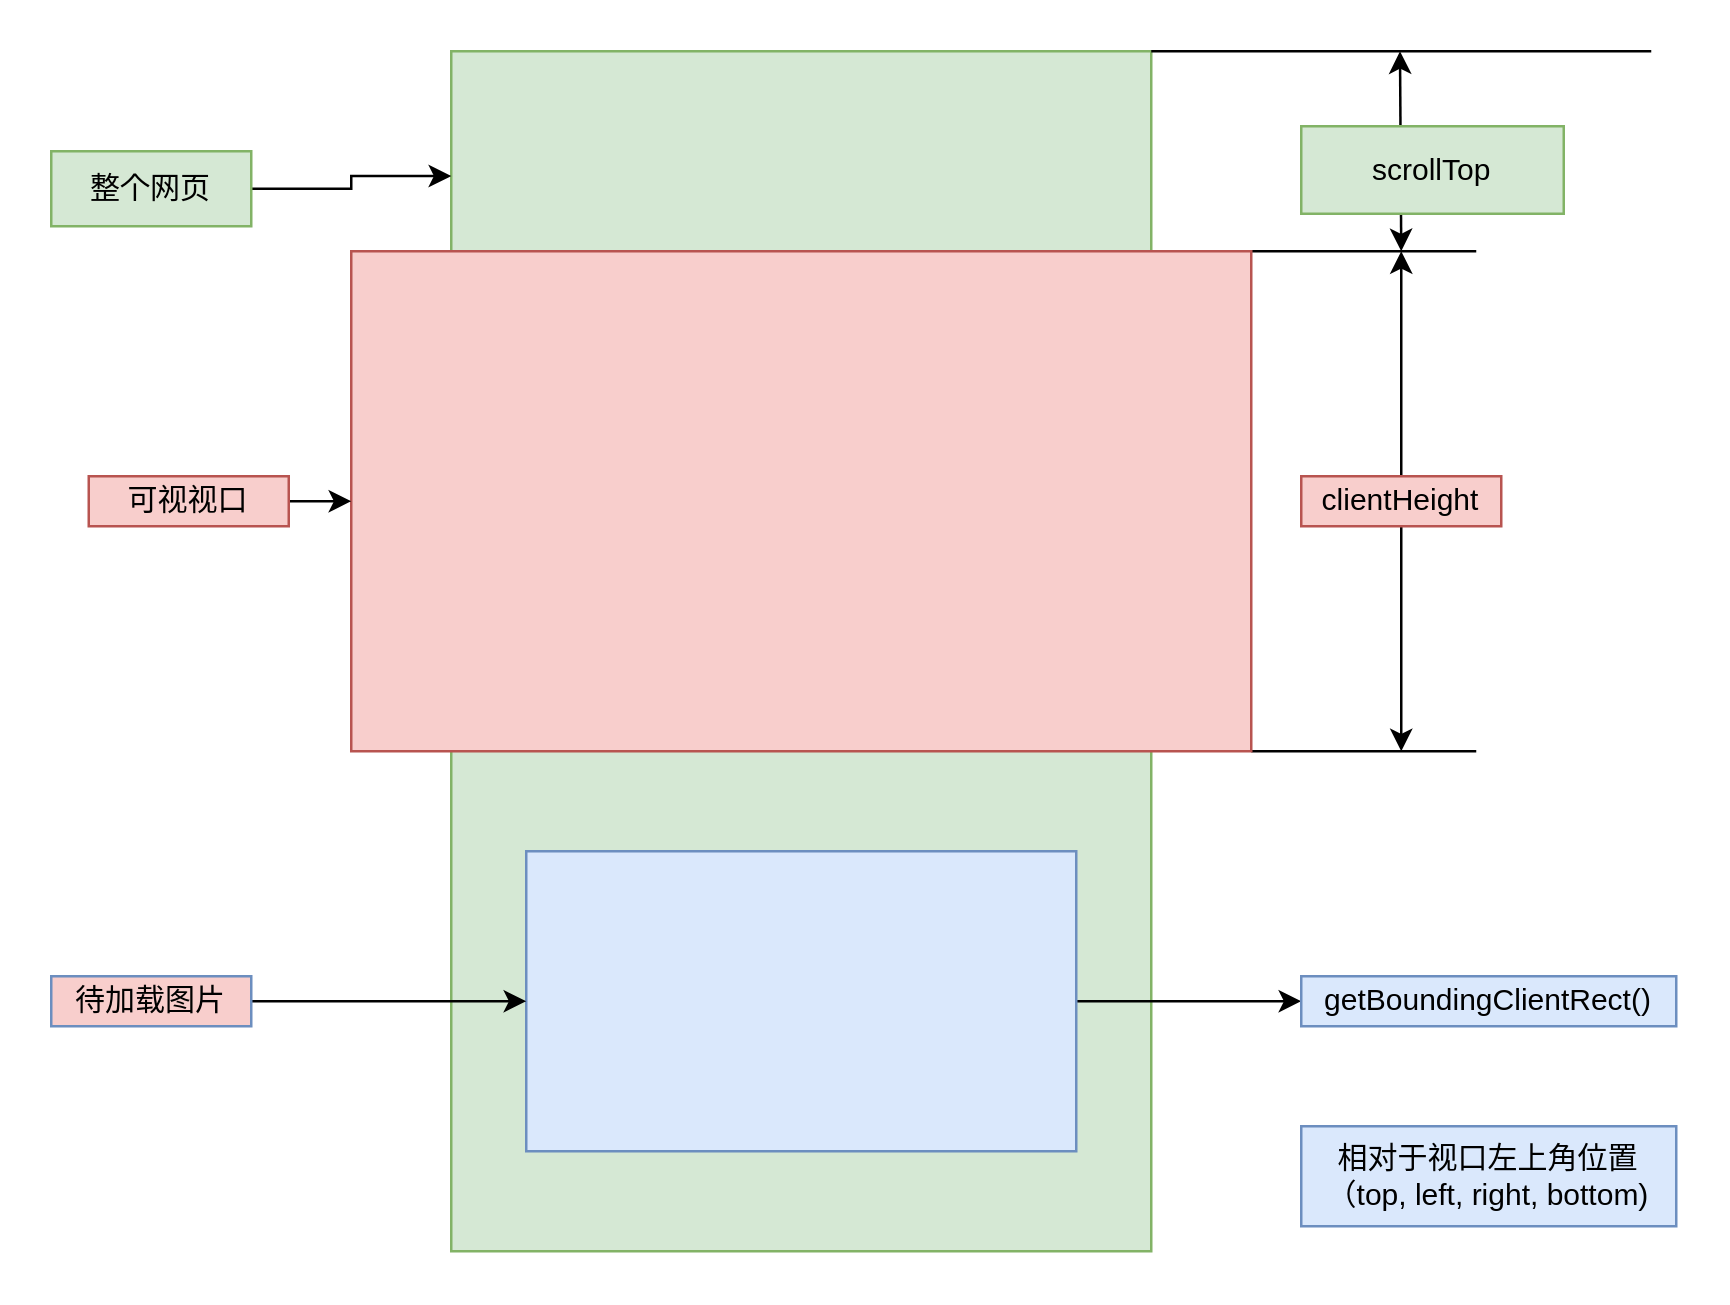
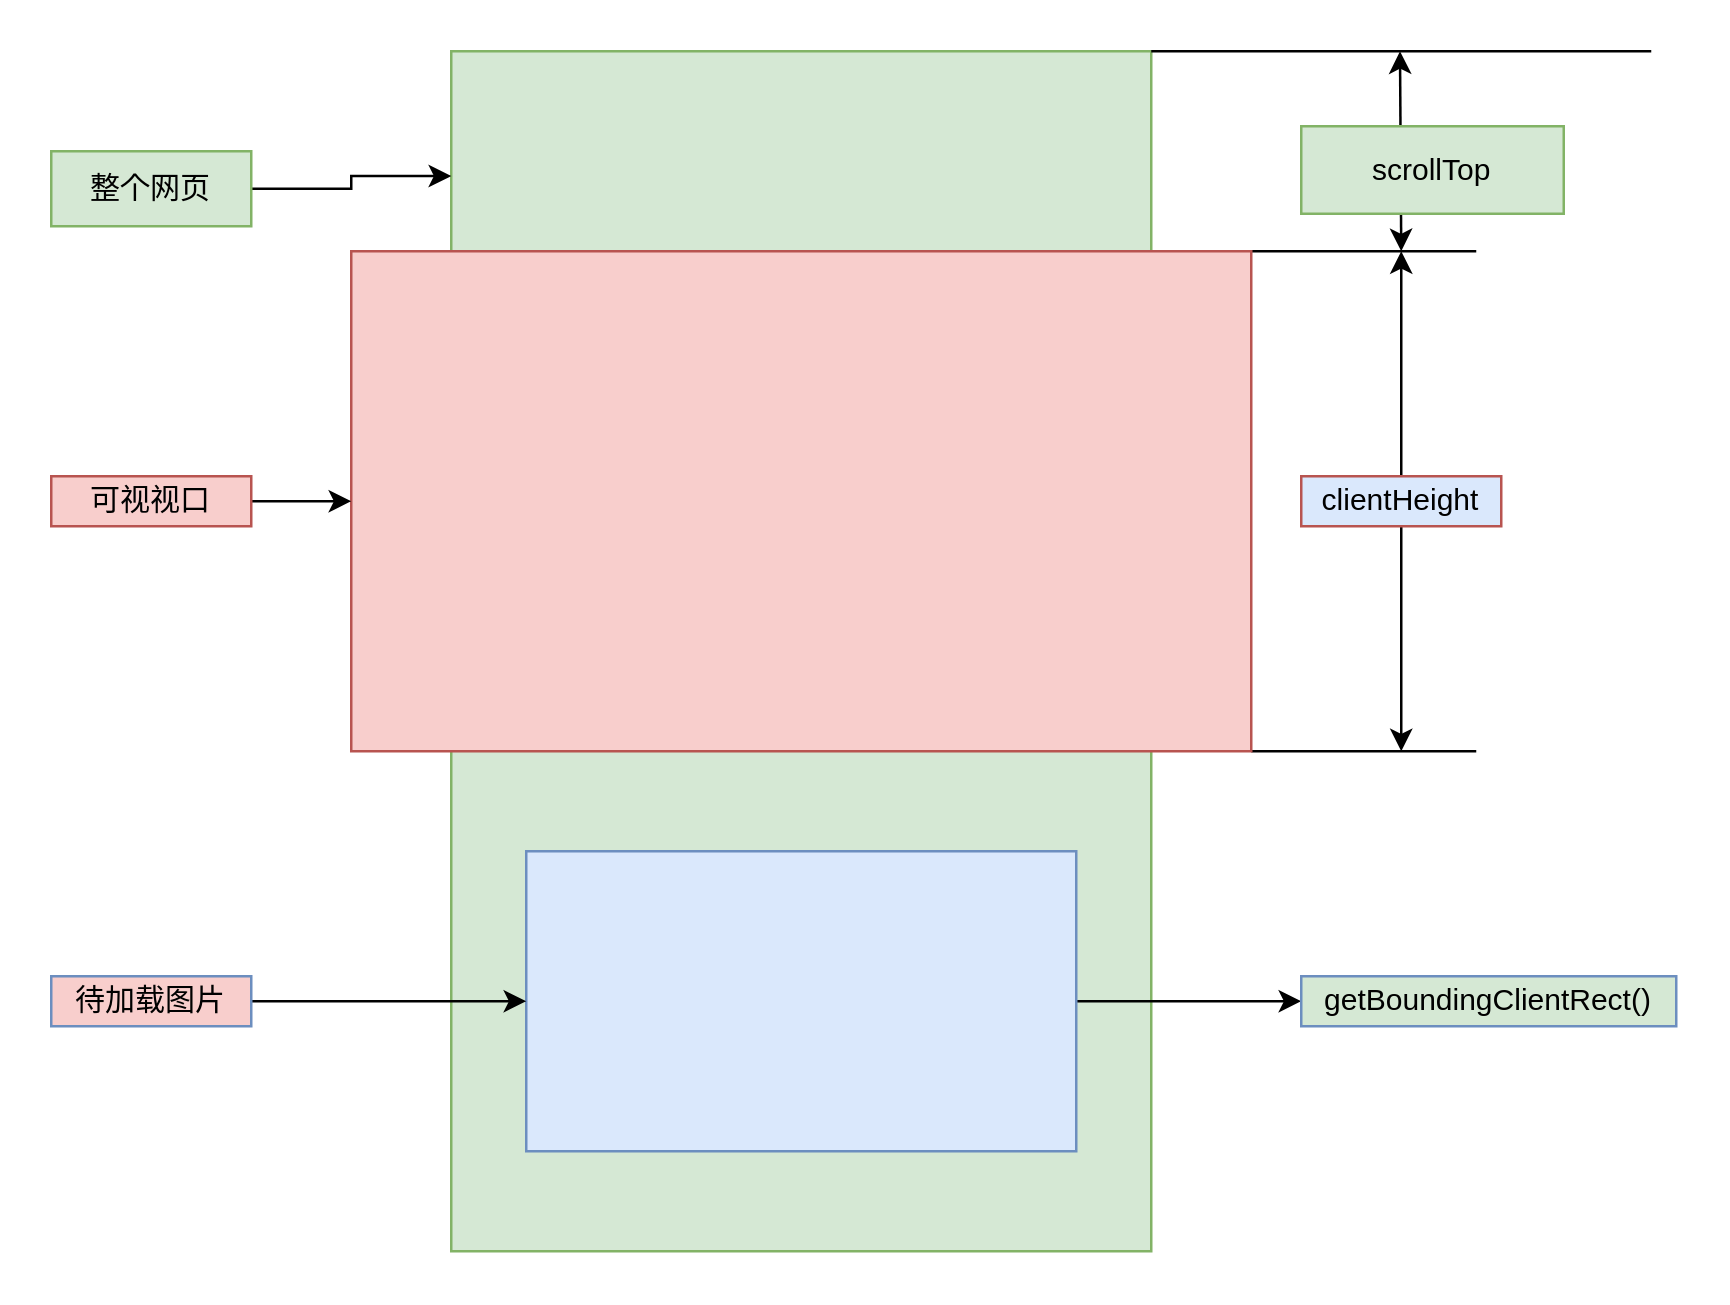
(189, 501) -> (151, 501)
(1401, 501) -> (1401, 501)
(1489, 1001) -> (1489, 1001)
(1489, 1176) -> none
